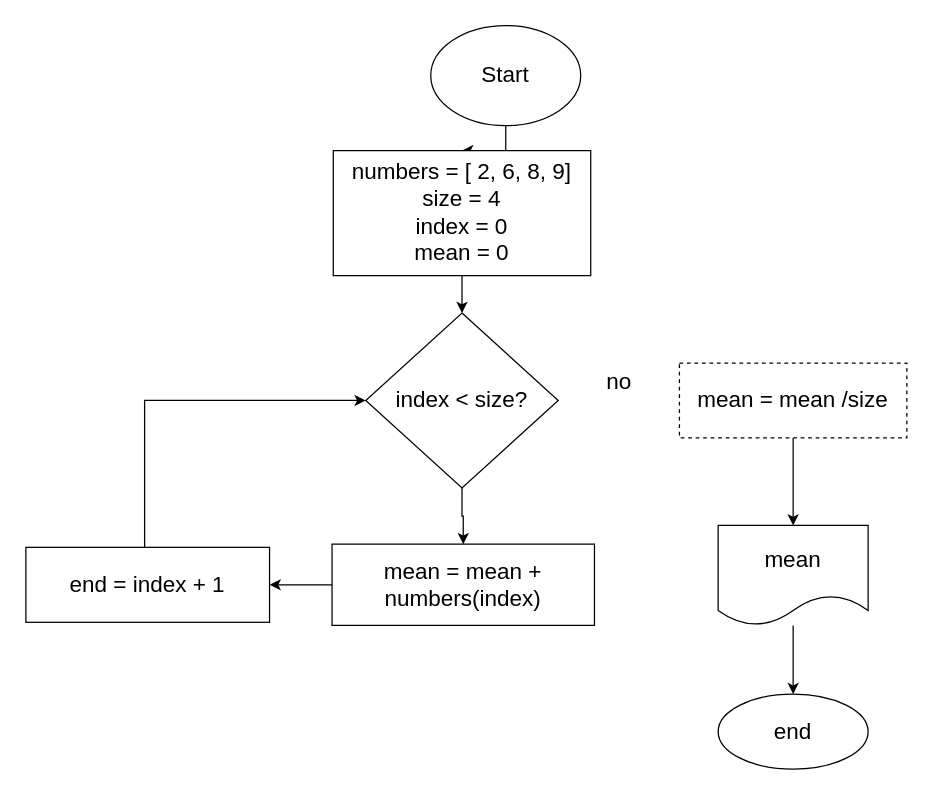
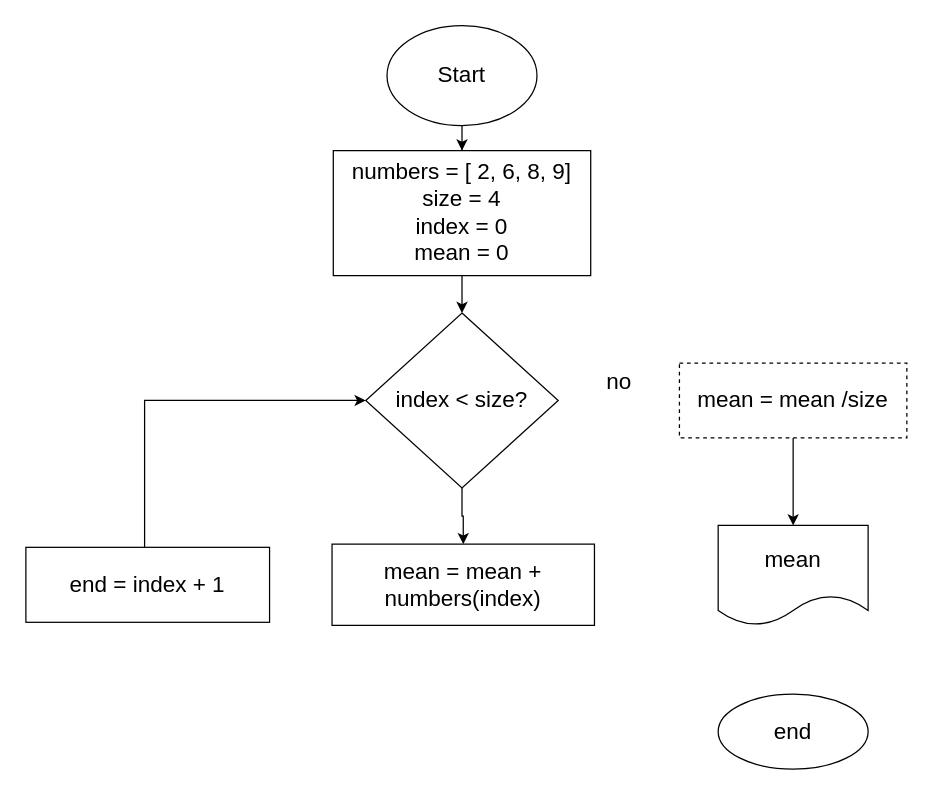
(506, 76) -> (462, 76)
(305, 585) -> none
(793, 656) -> none
